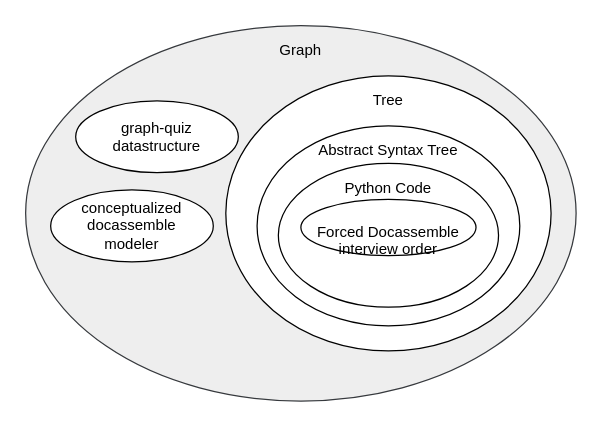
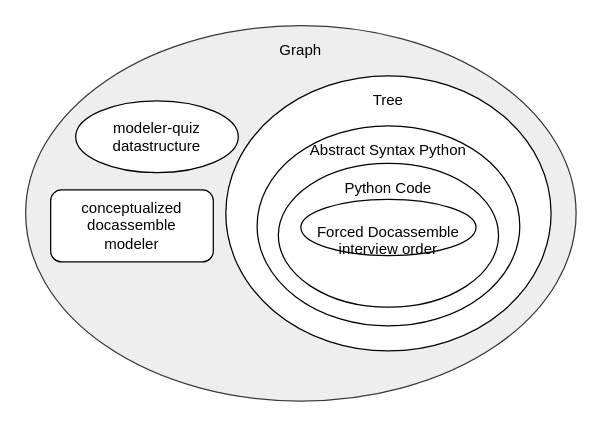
(157, 137) -> (157, 137)
(388, 151) -> (388, 151)
(132, 226) -> (132, 226)
